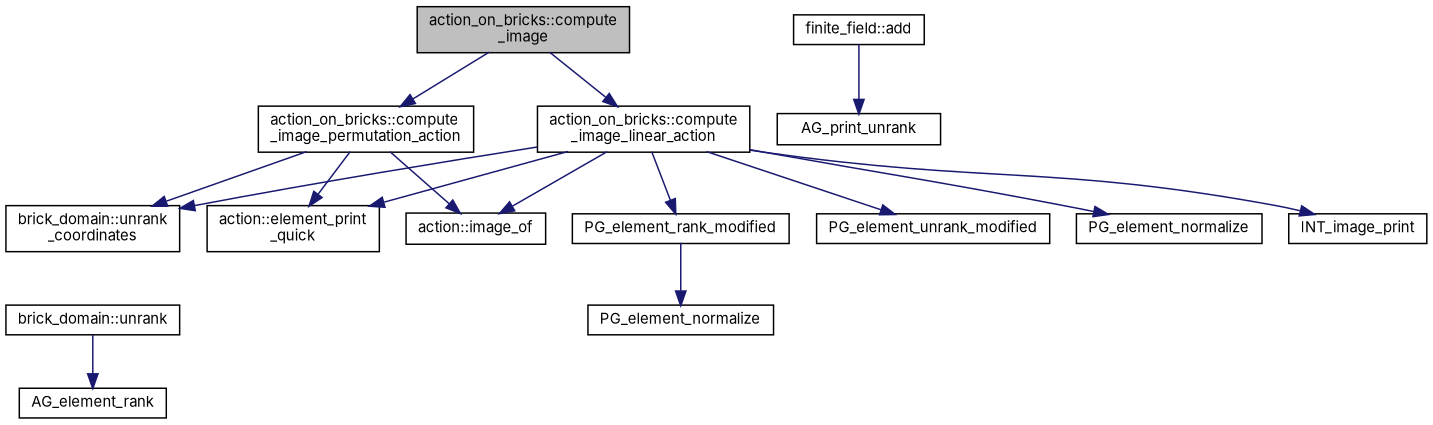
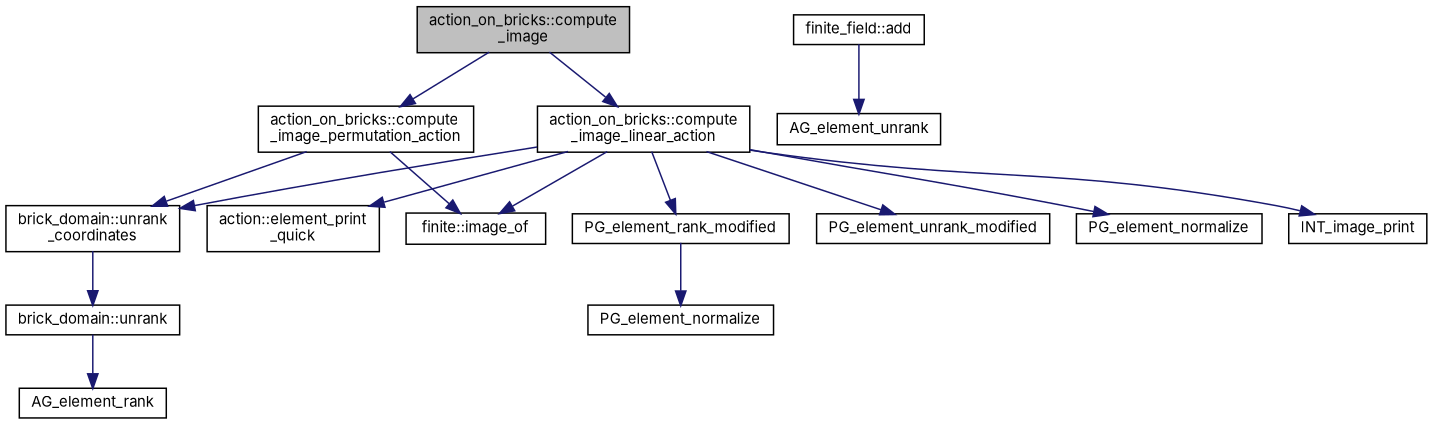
(859, 129) -> (859, 129)
(336, 171) -> none
(476, 229) -> (476, 229)
none -> (93, 271)
